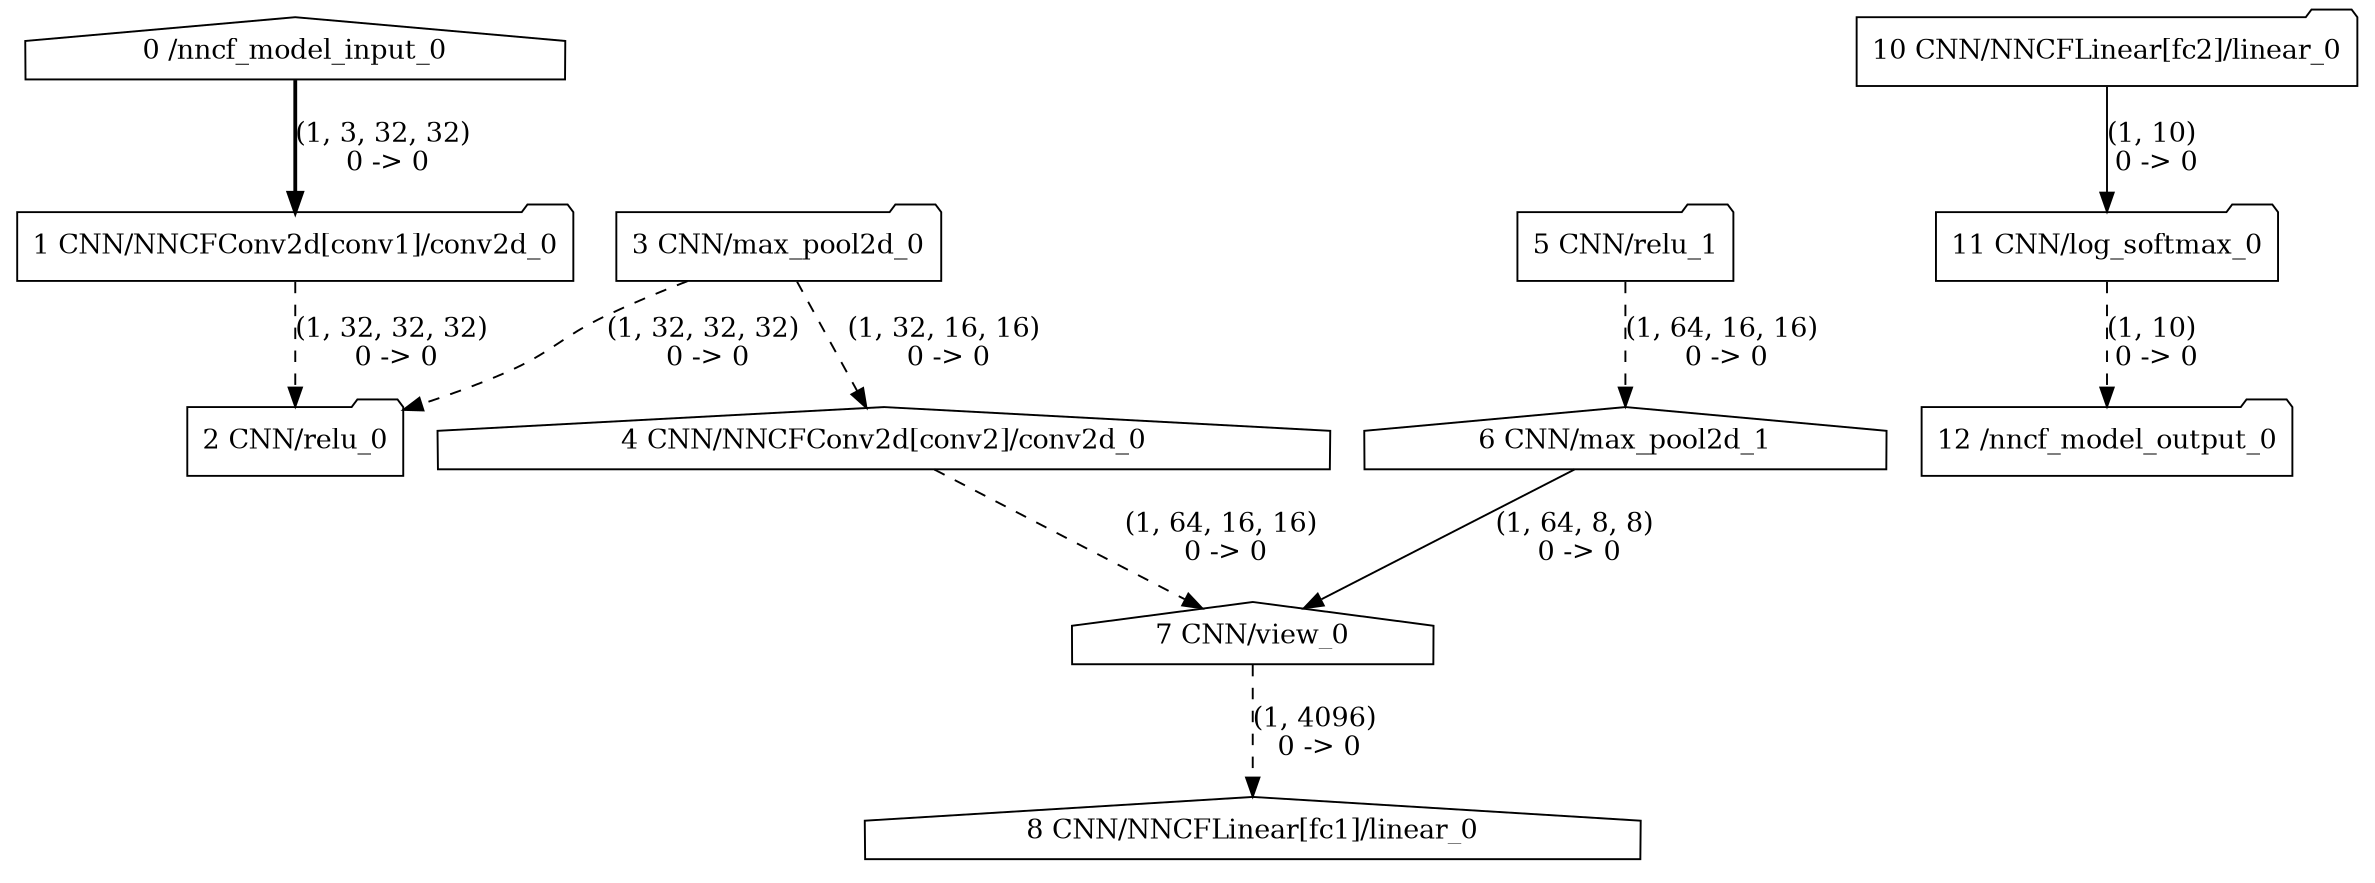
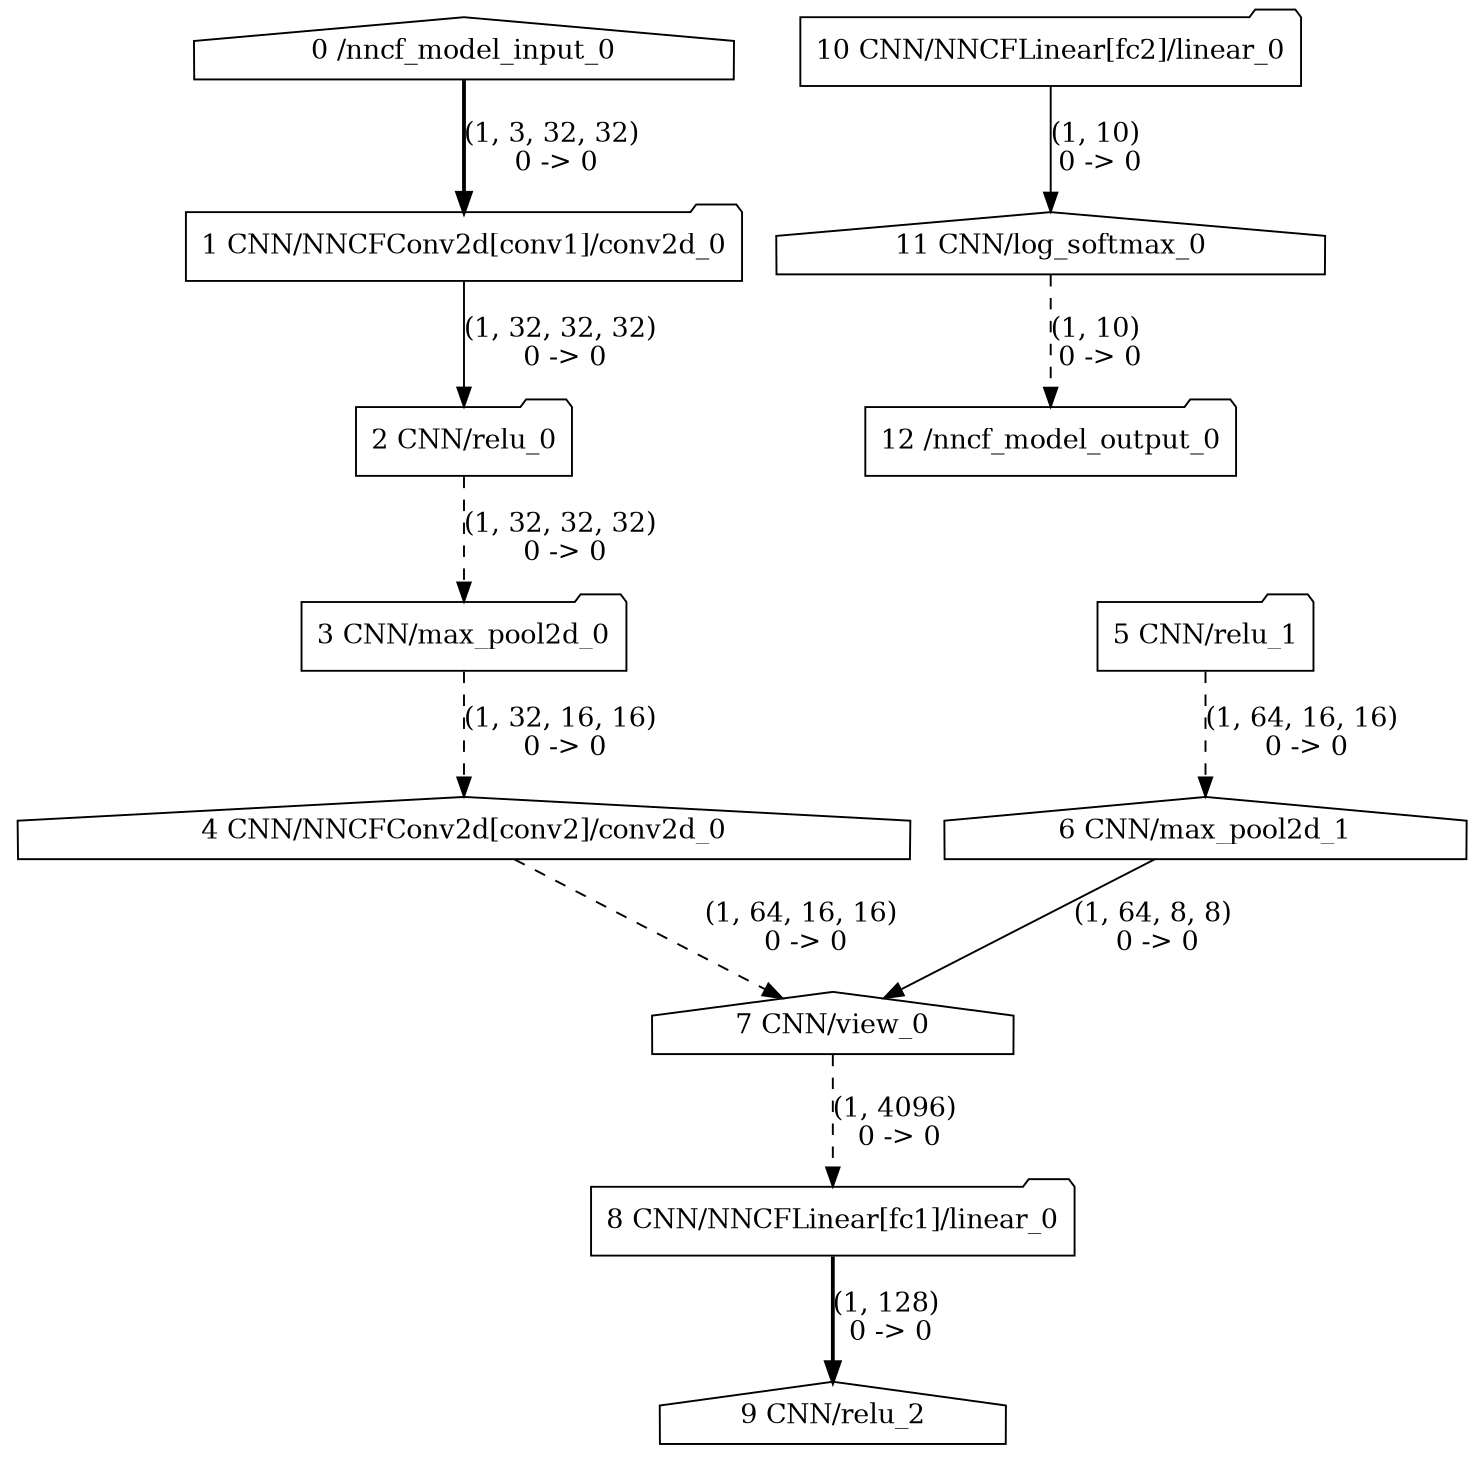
(2107, 247) -> (1051, 247)
(295, 334) -> (464, 334)
(556, 345) -> (464, 529)
(1253, 831) -> (833, 1221)
none -> (833, 1416)
